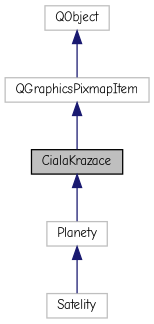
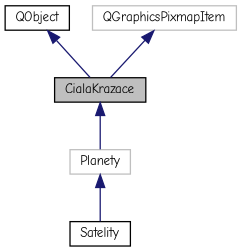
(77, 18) -> (37, 18)
(77, 61) -> (73, 59)
(77, 306) -> (100, 234)
